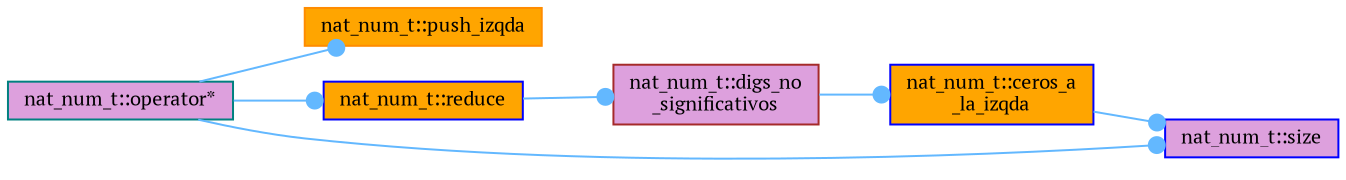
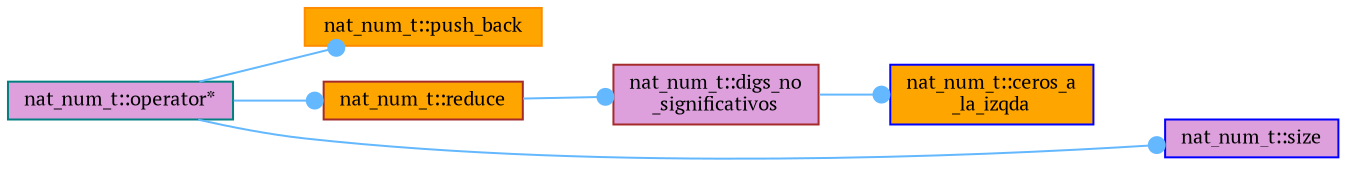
(423, 27) -> (423, 27)
(423, 101) -> (423, 101)
(1121, 116) -> none
